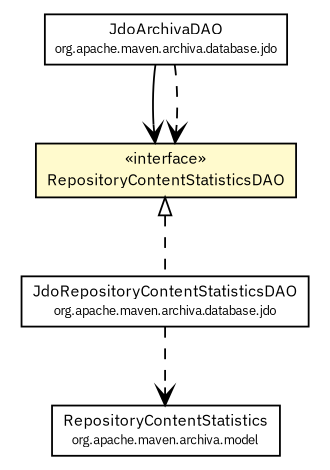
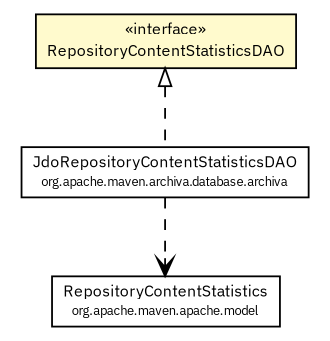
(165, 39) -> none
(165, 311) -> (165, 182)
(166, 441) -> (166, 311)
